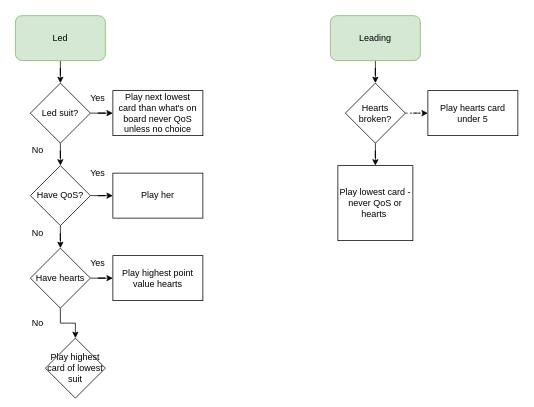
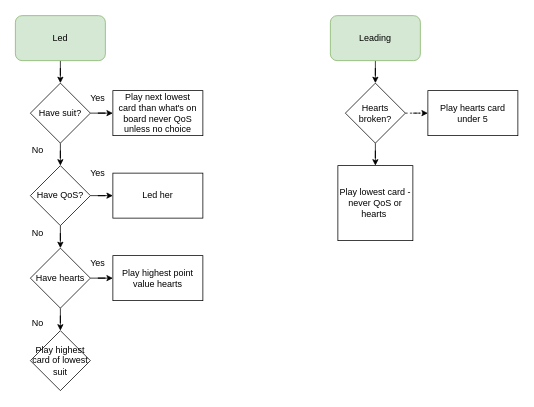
(60, 113) -> (60, 113)
(158, 195) -> (158, 195)
(75, 368) -> (60, 360)
